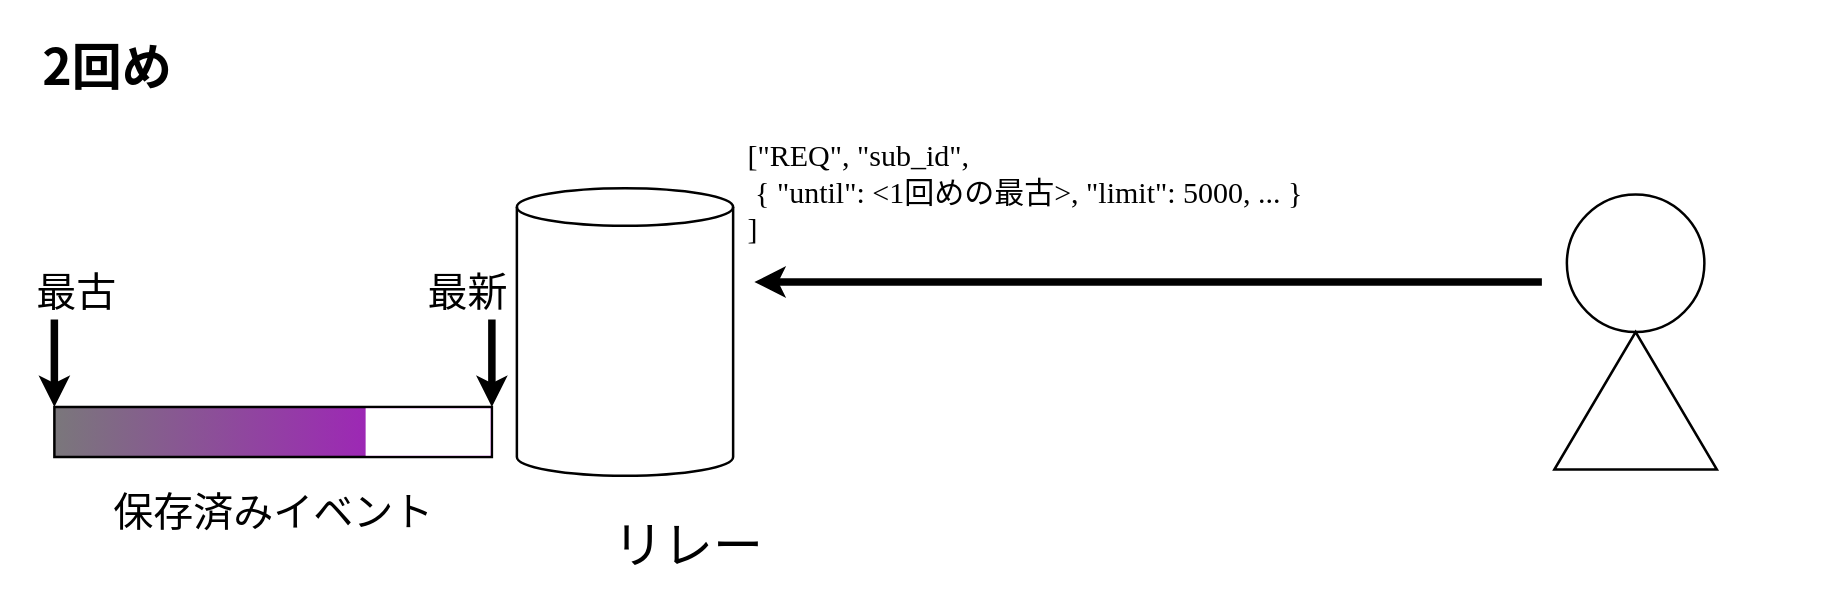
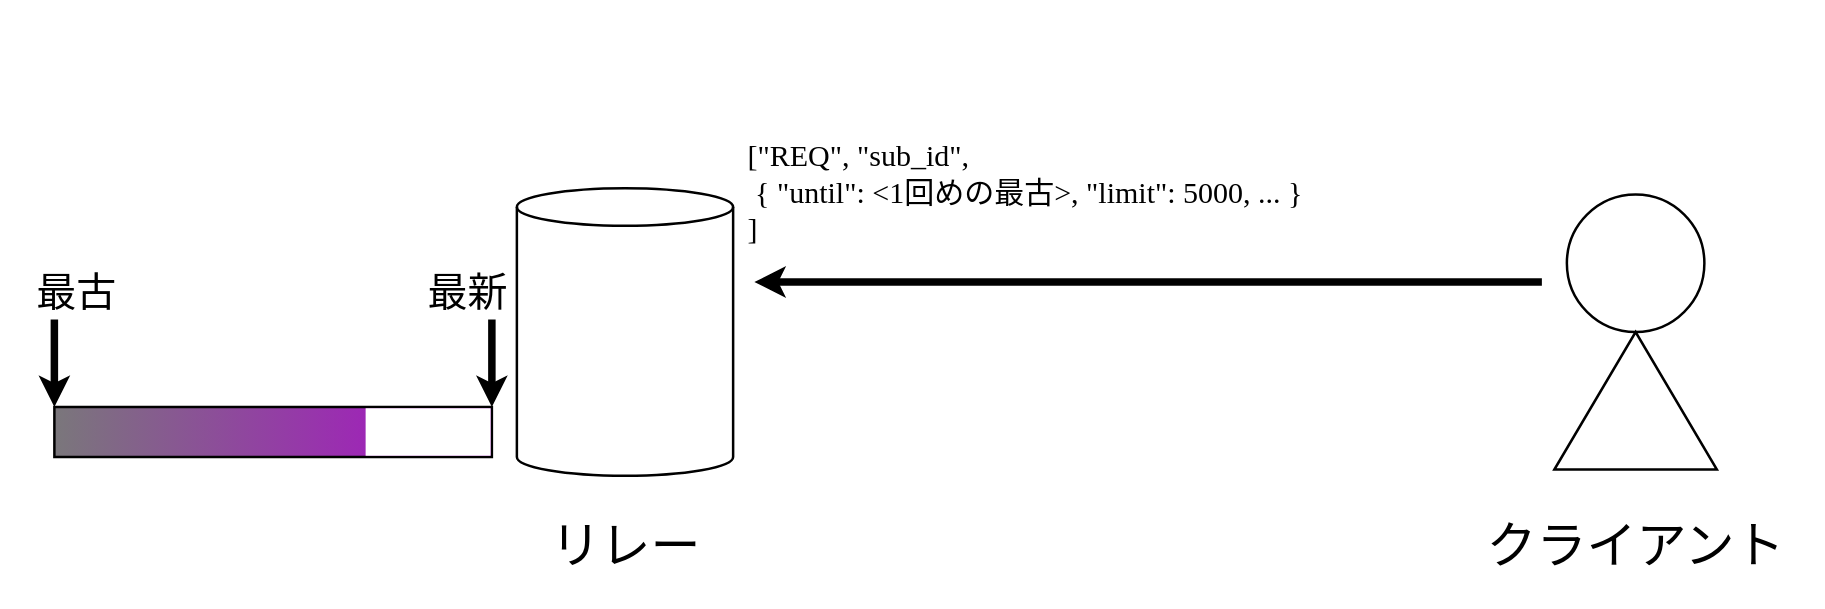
(107, 63) -> none
(273, 513) -> none
(688, 544) -> (625, 544)
none -> (1636, 544)
